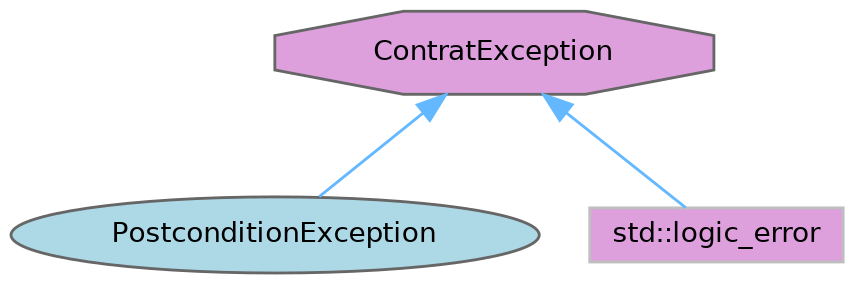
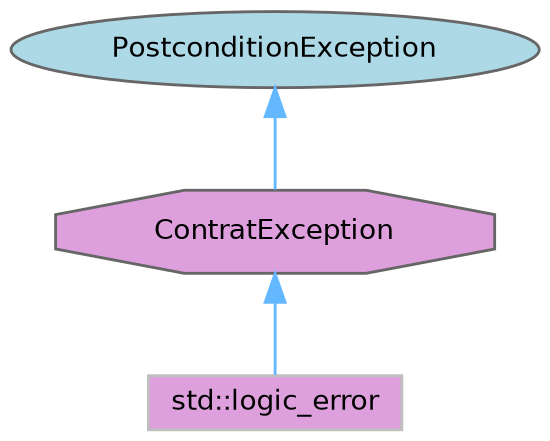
(371, 155) -> (275, 153)
